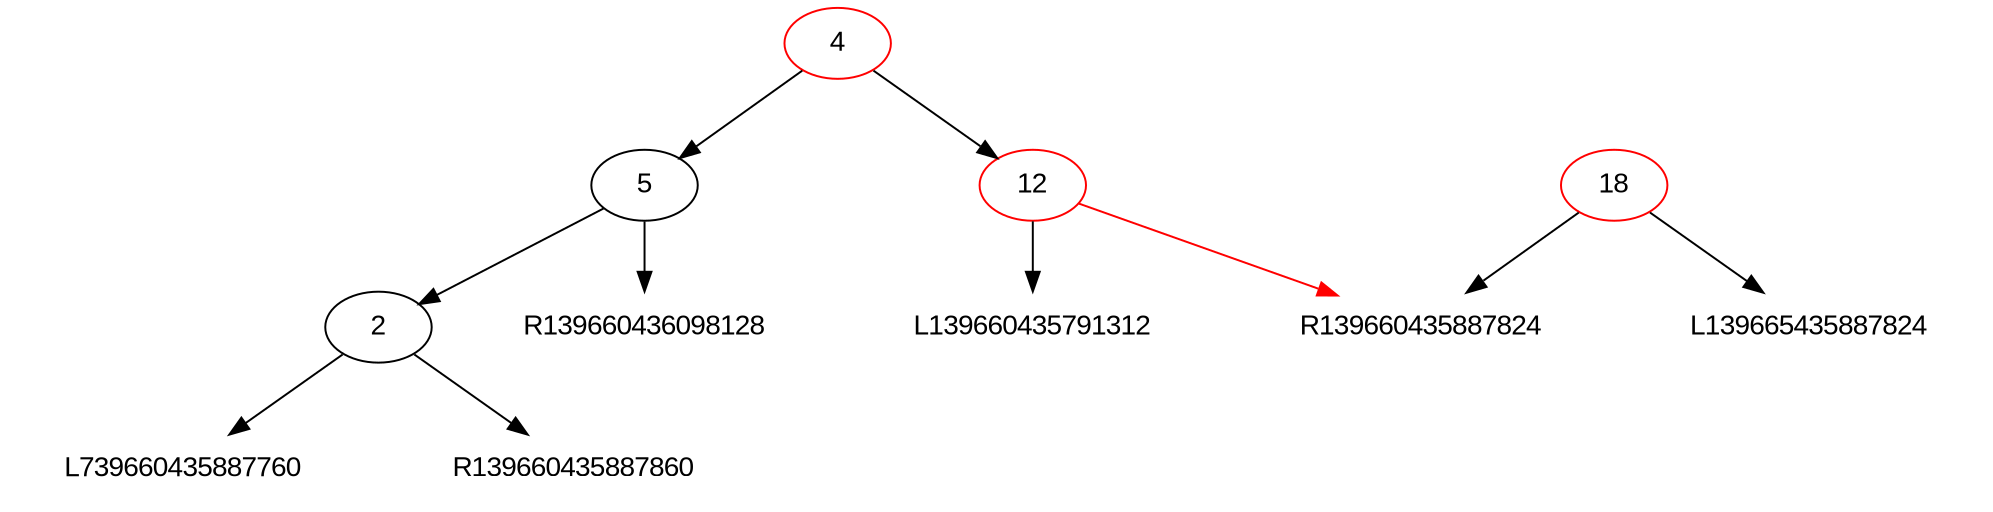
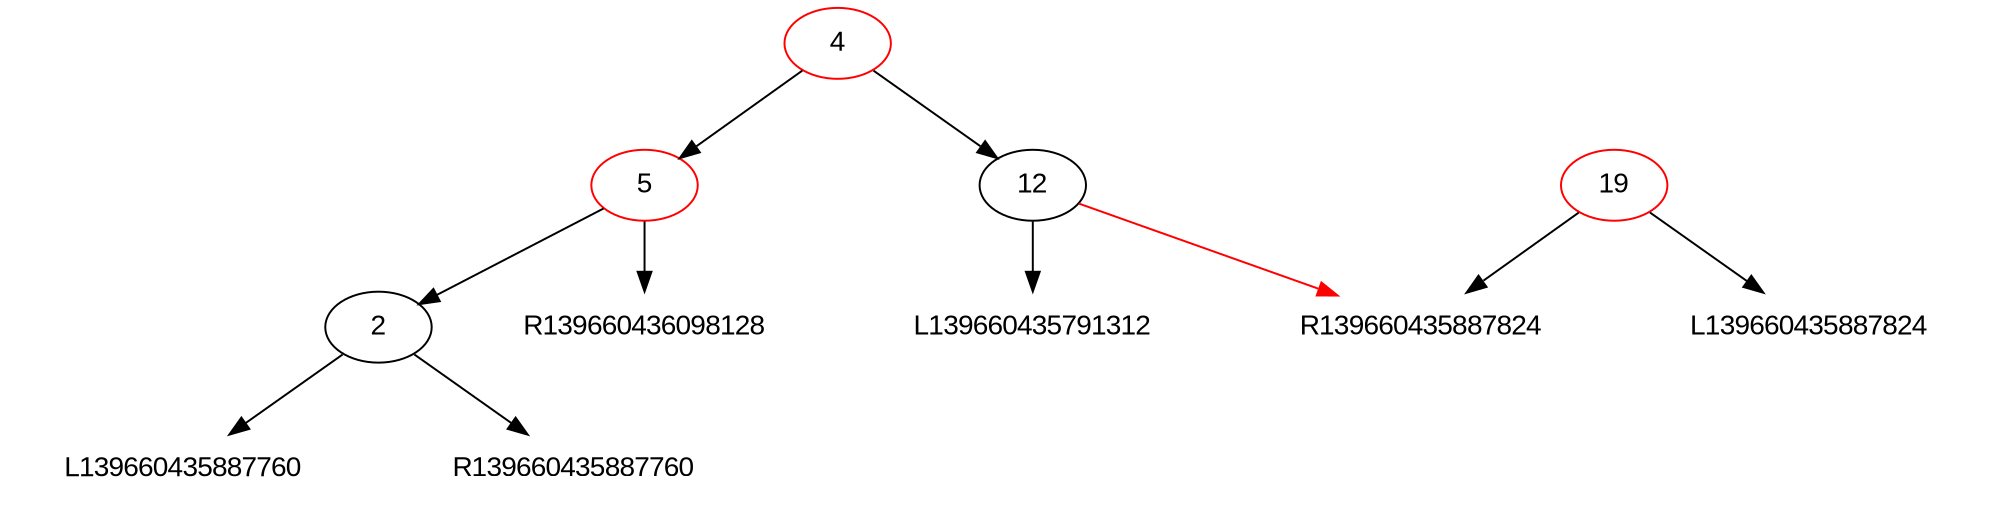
(645, 185) -> (645, 185)
(1033, 185) -> (1033, 185)
(1614, 185) -> (1614, 185)
(1809, 327) -> (1809, 327)
(183, 469) -> (183, 469)
(574, 469) -> (574, 469)
